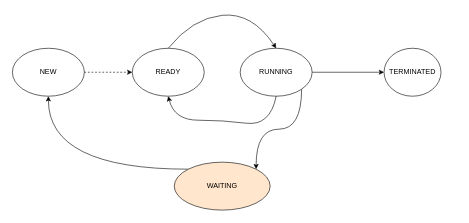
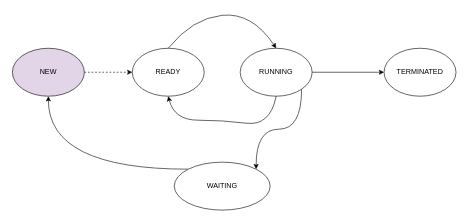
(48, 72) -> (48, 72)
(413, 72) -> (420, 72)
(222, 186) -> (222, 186)
